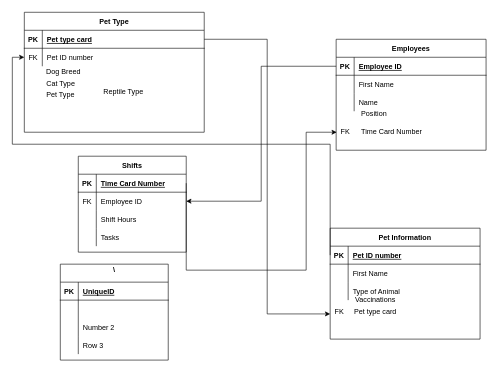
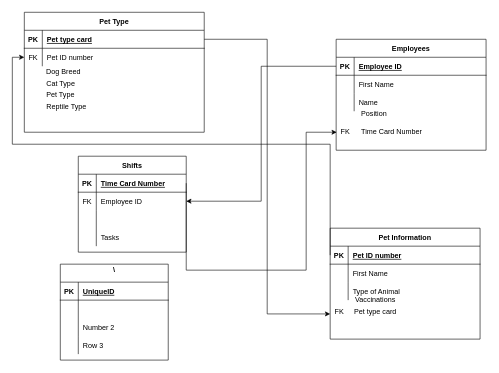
(123, 92) -> (66, 107)
(141, 219) -> none
